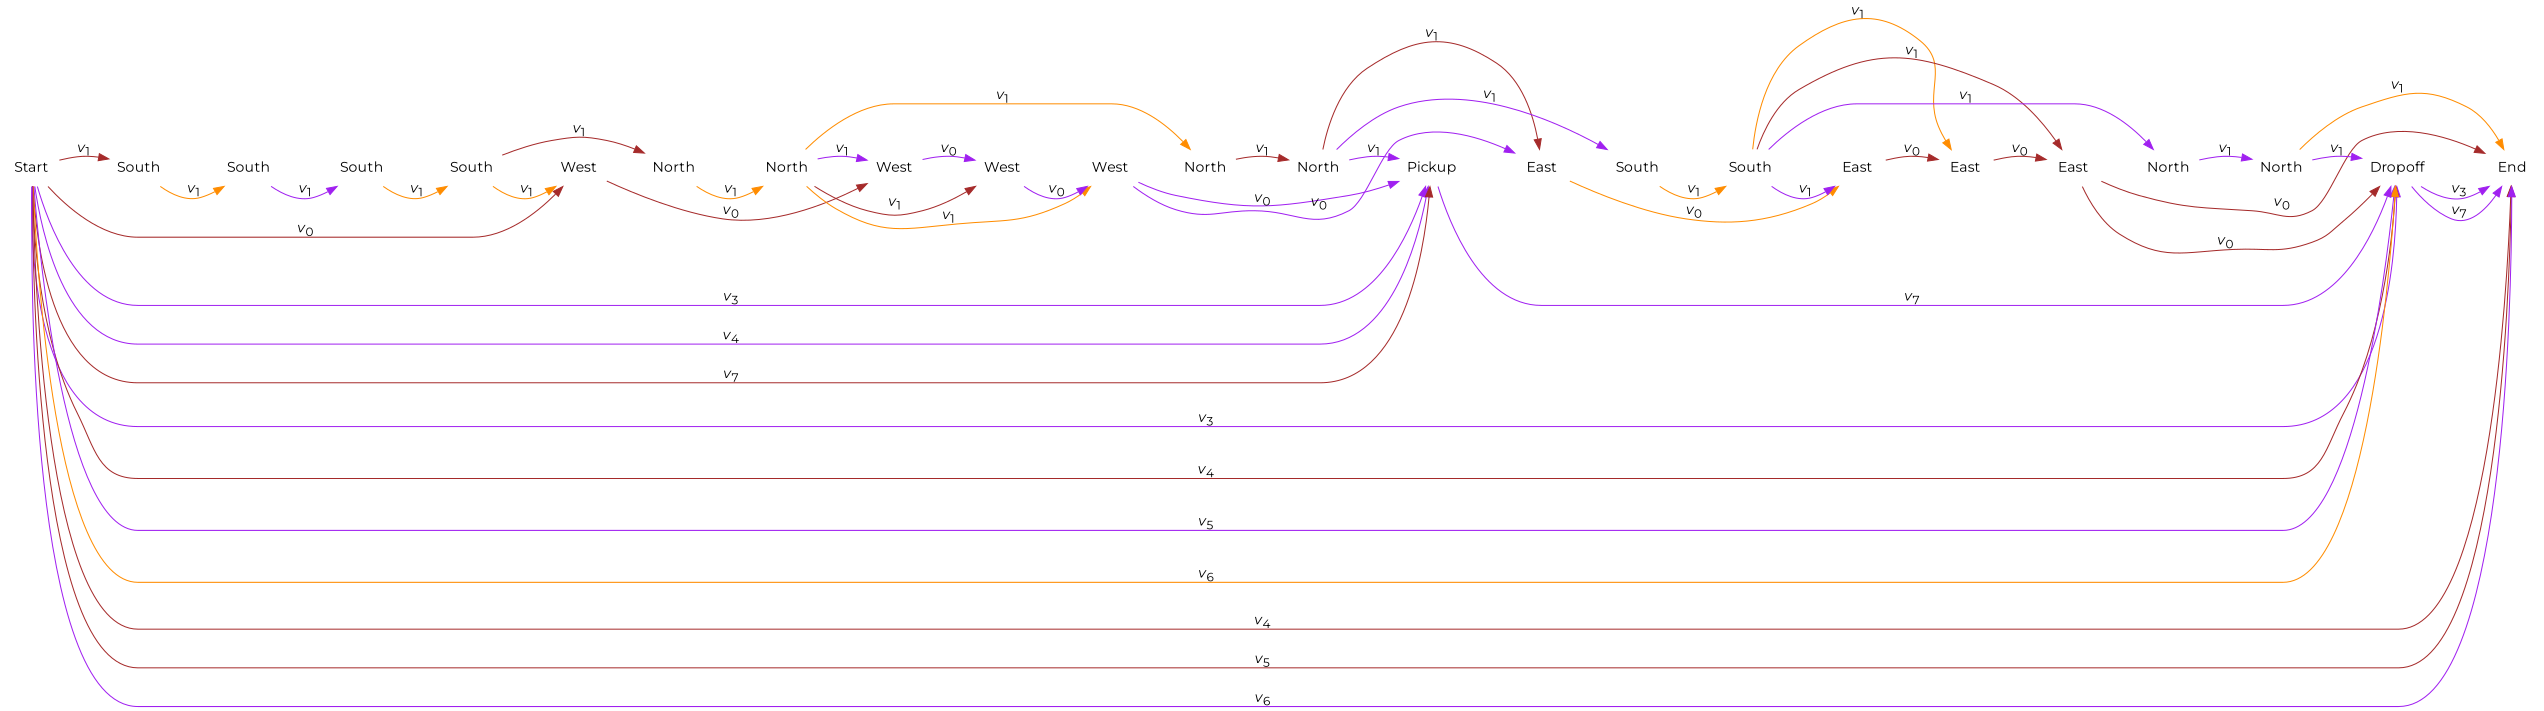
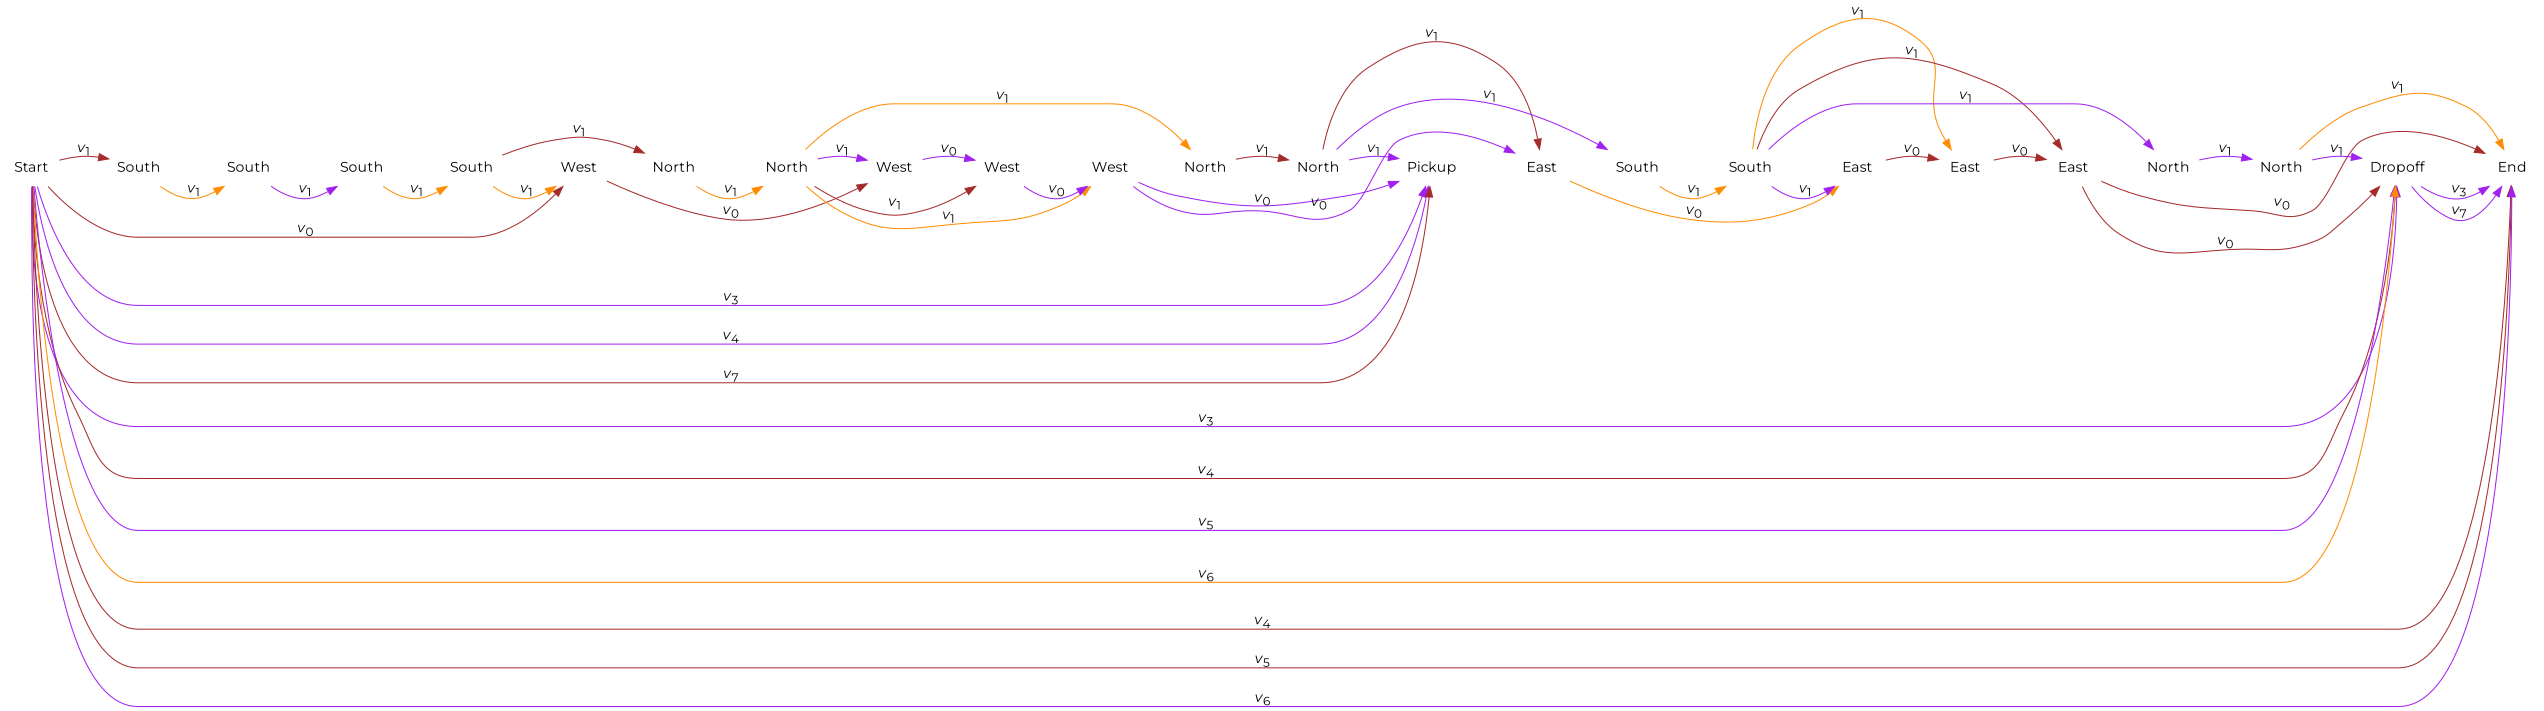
(1908, 305) -> none
